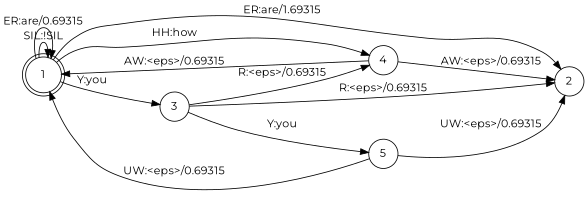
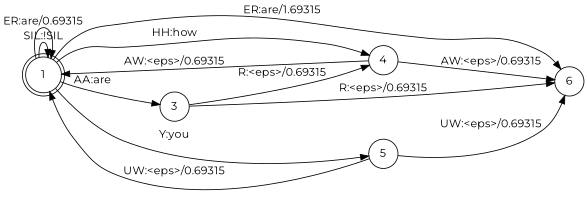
(92, 80) -> (92, 80)
(569, 81) -> (569, 81)
(273, 138) -> (198, 159)
